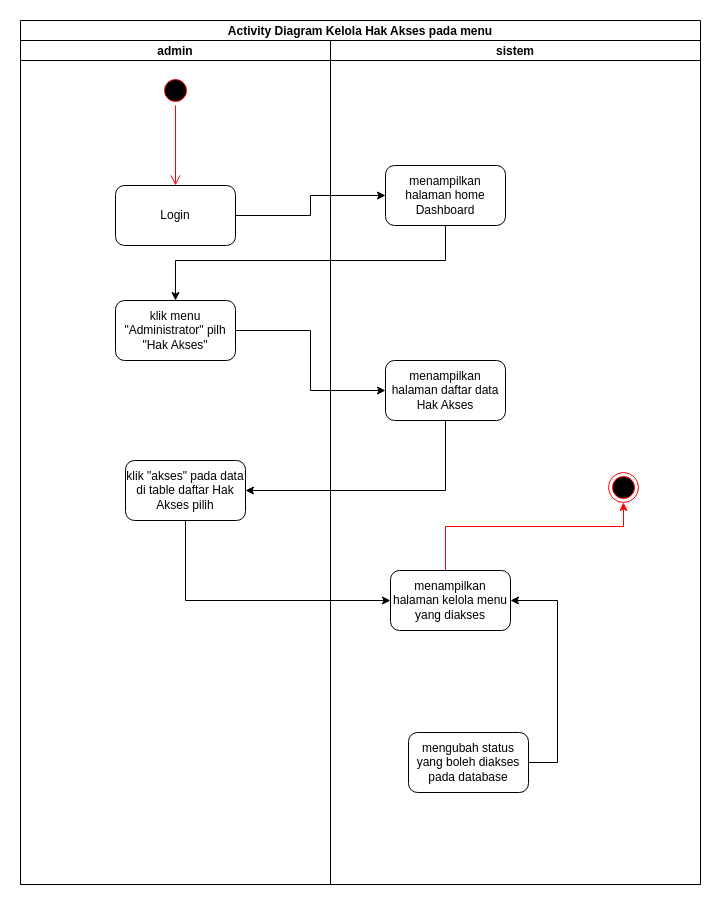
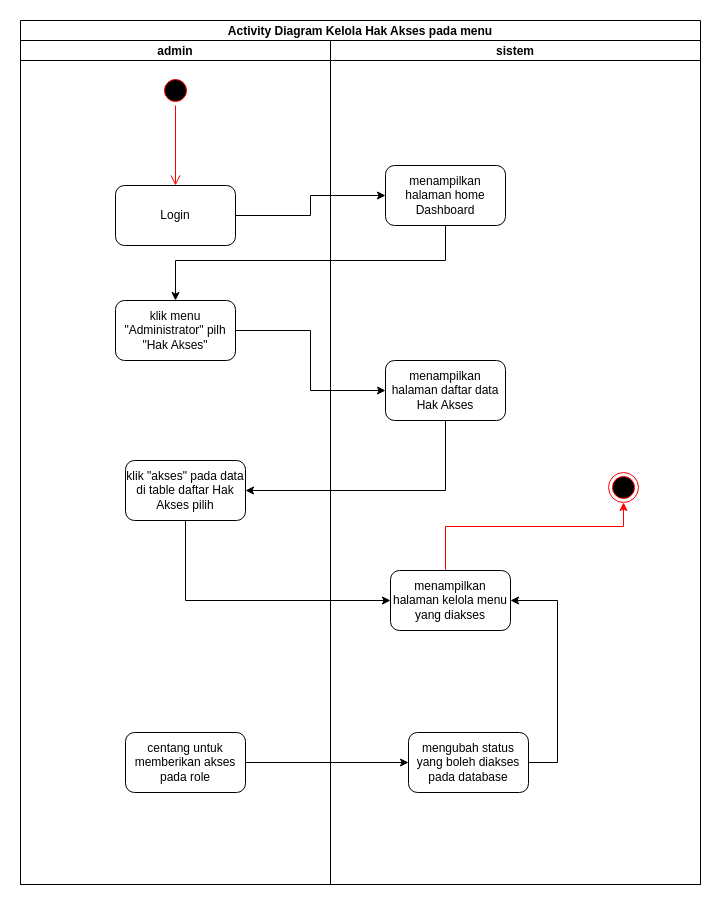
none -> (186, 763)
none -> (324, 763)
